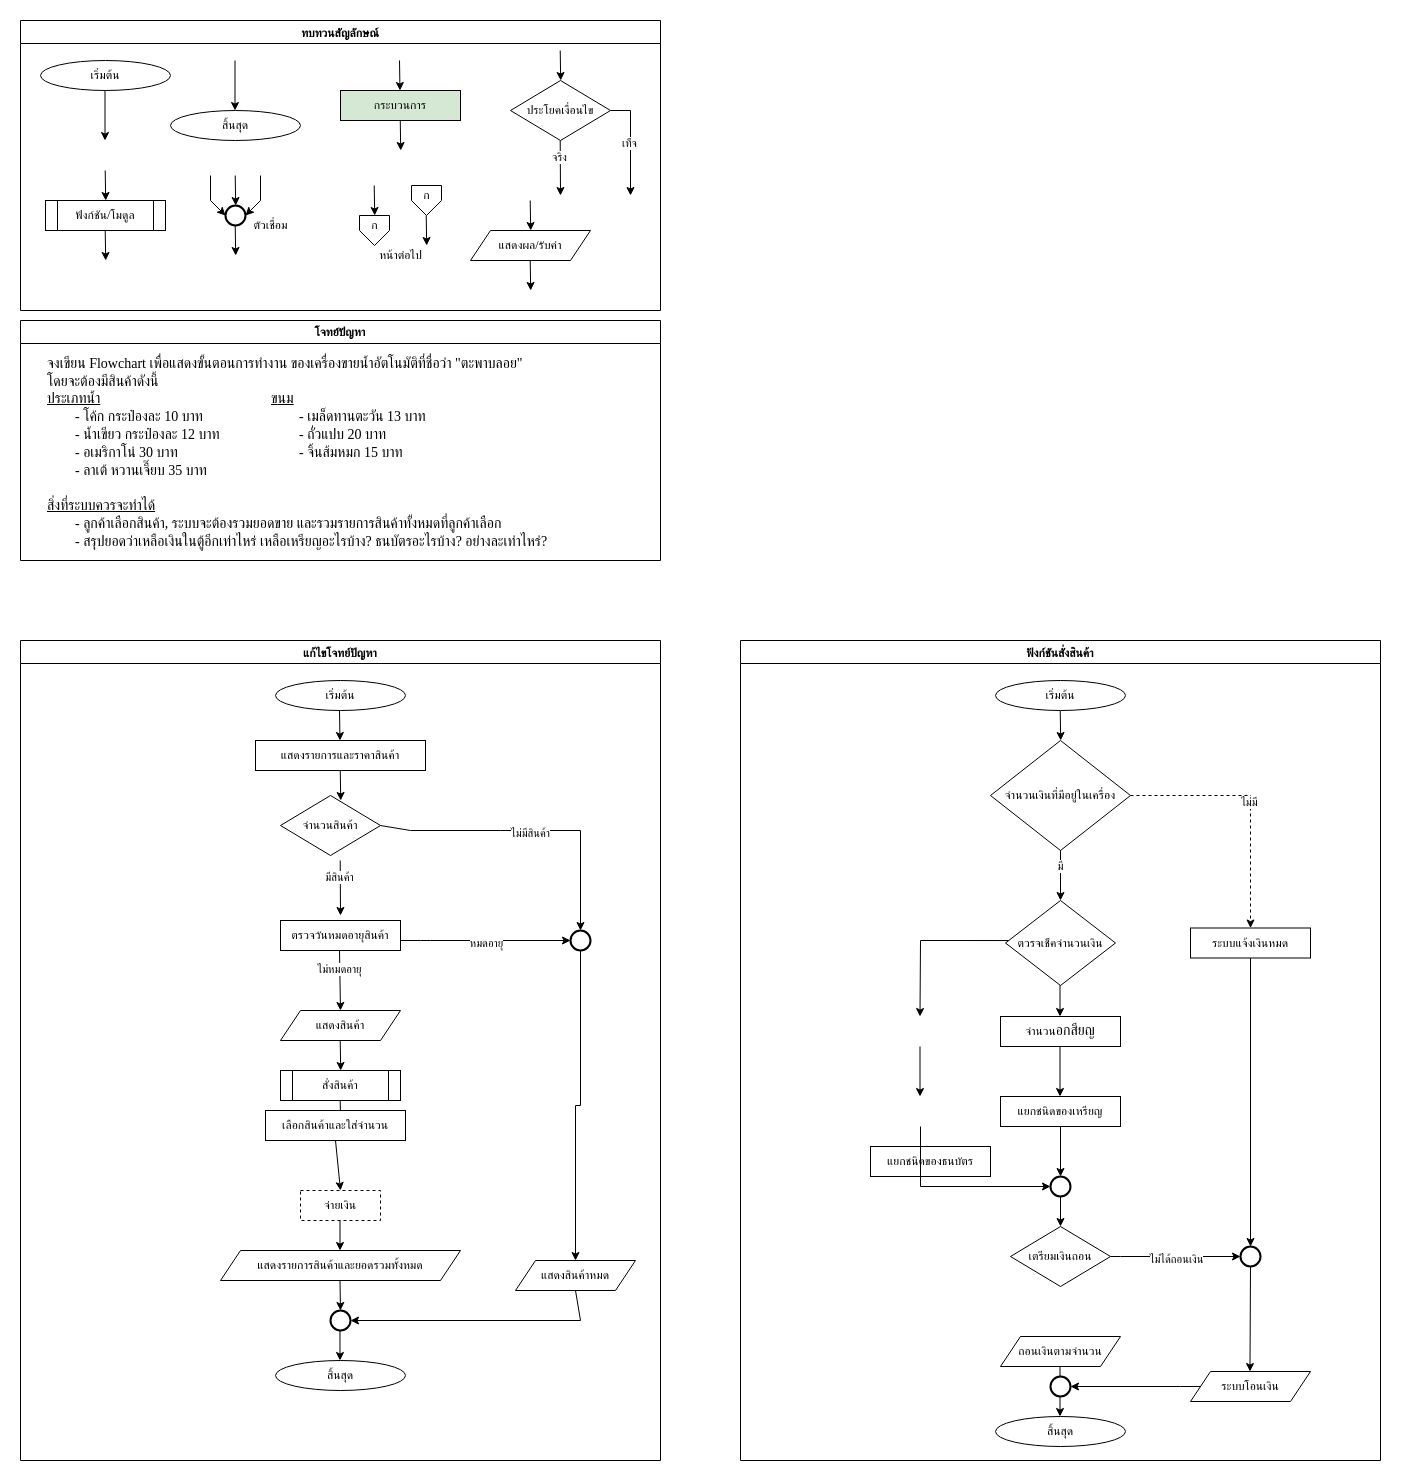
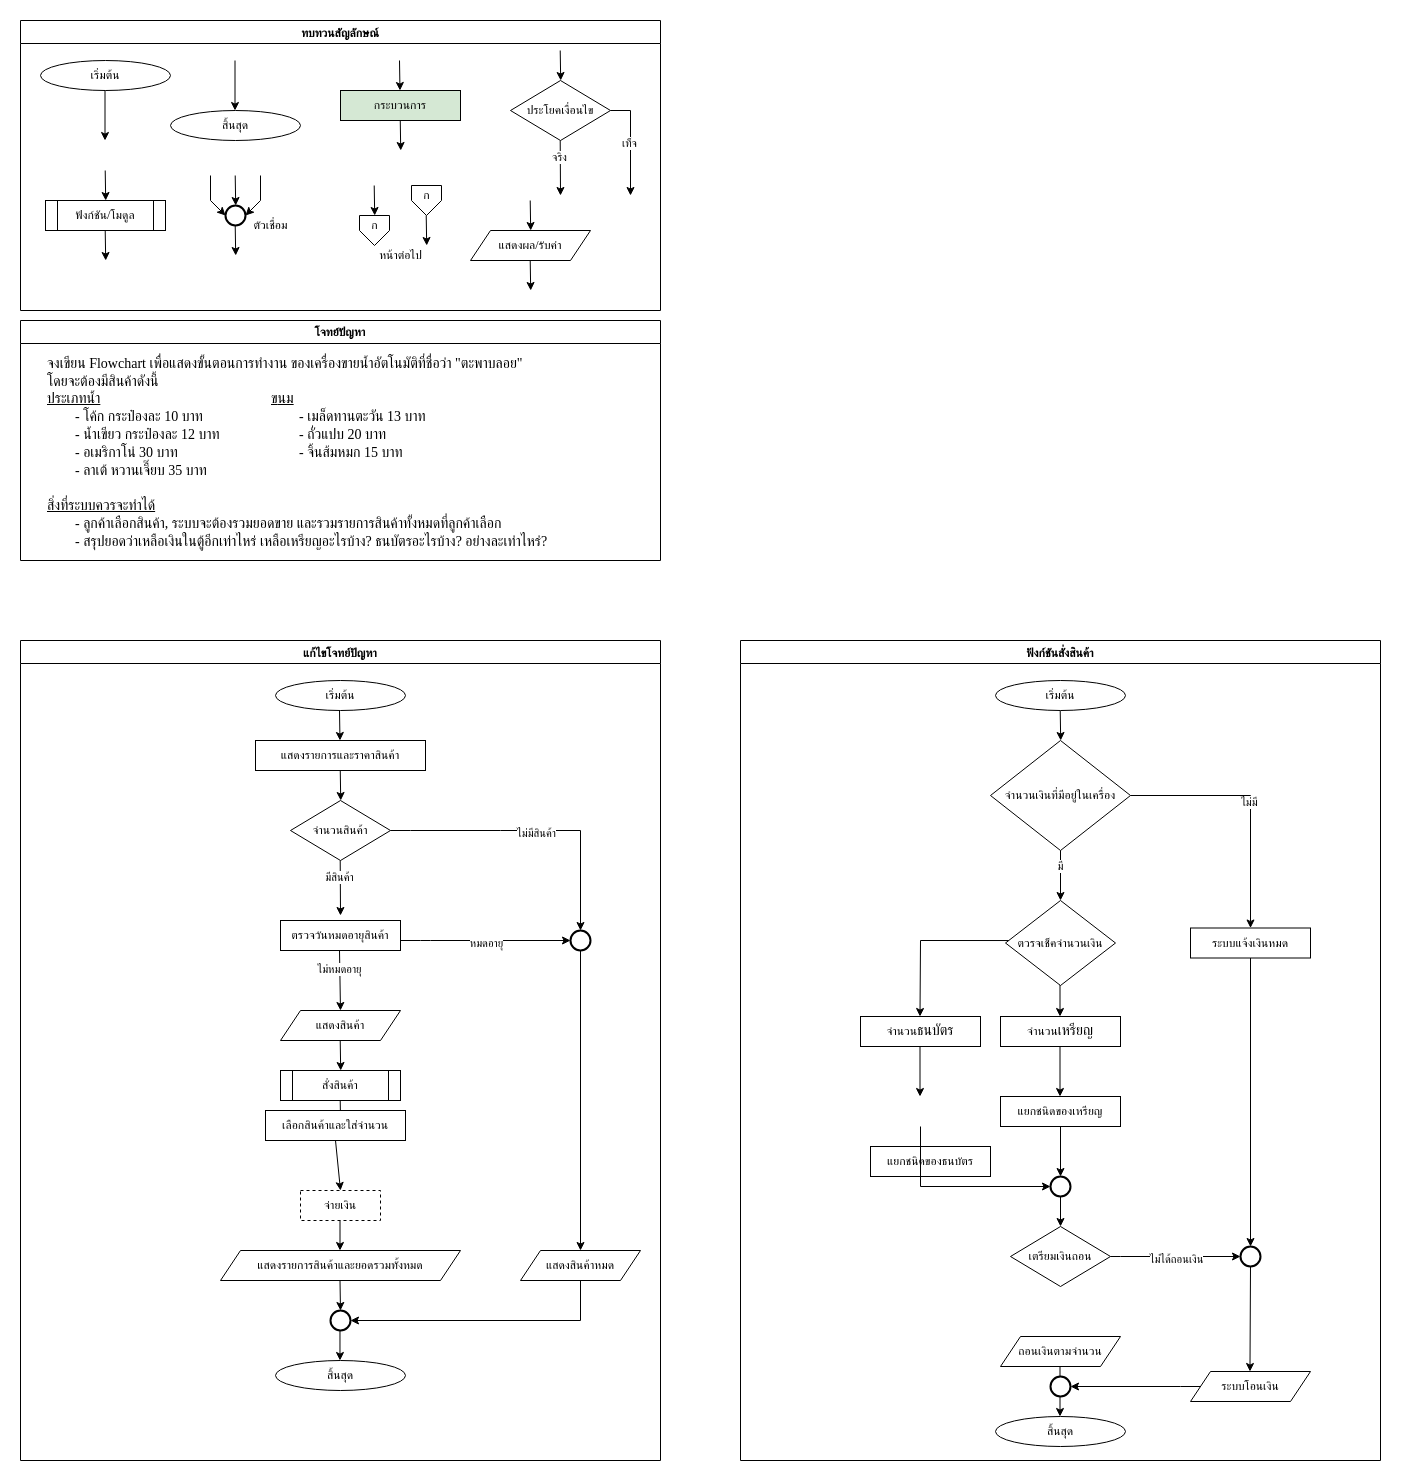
(1192, 796) -> (1192, 796)
(331, 826) -> (341, 831)
none -> (921, 1032)
(1061, 1032) -> (1061, 1032)
(576, 1276) -> (581, 1266)
